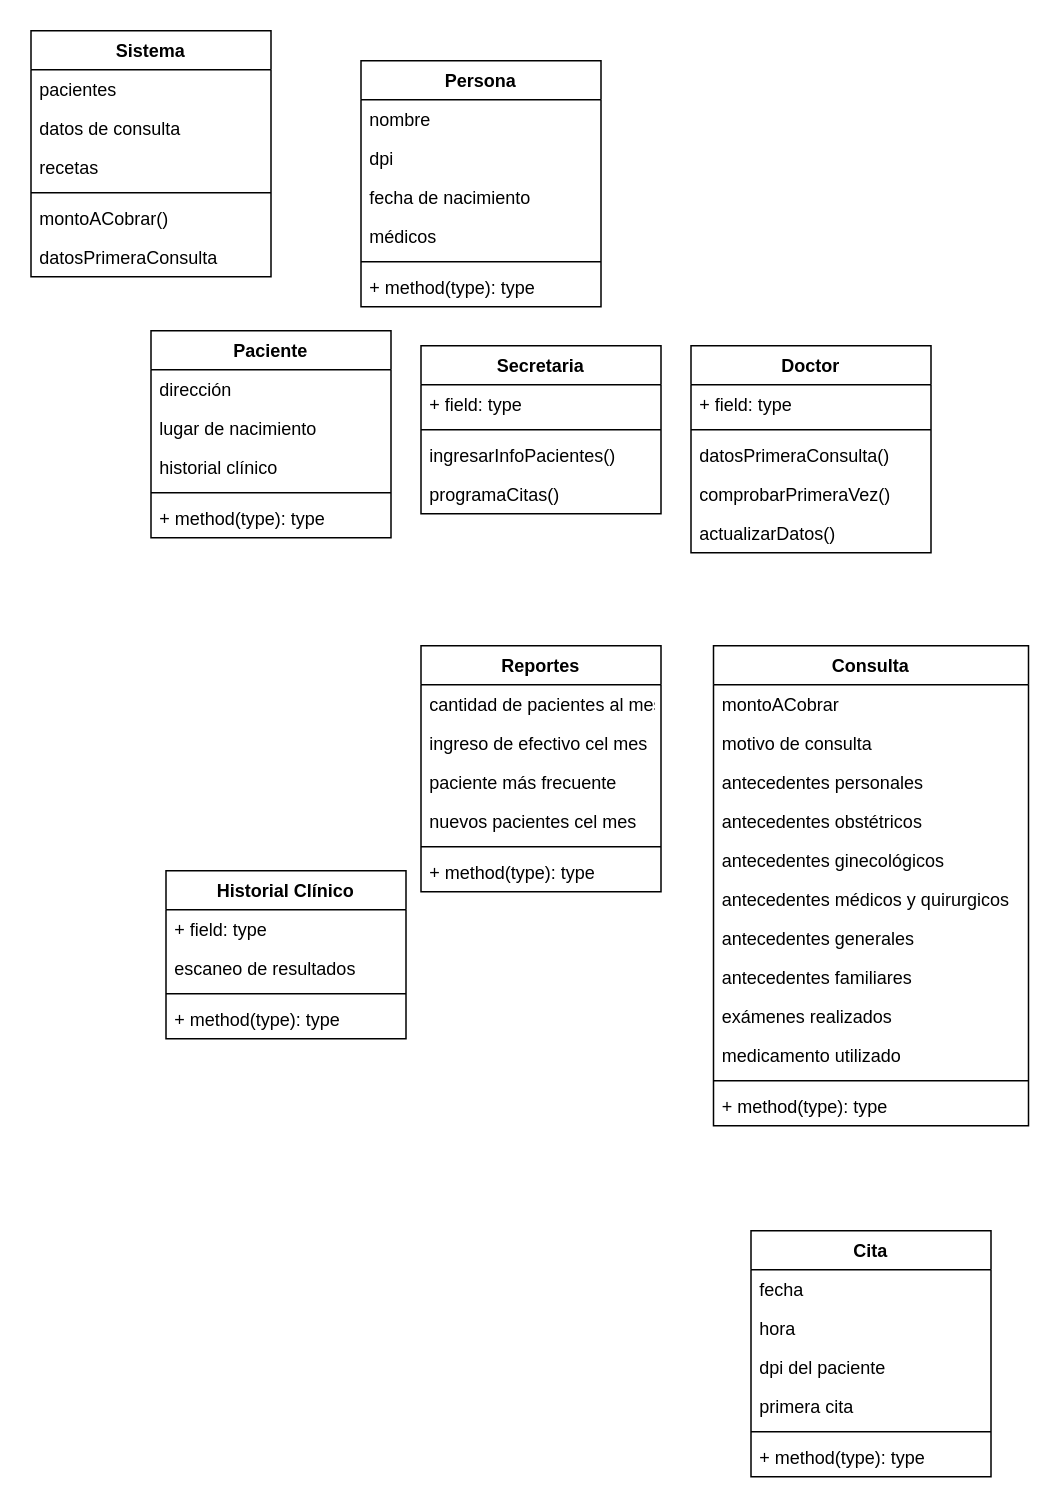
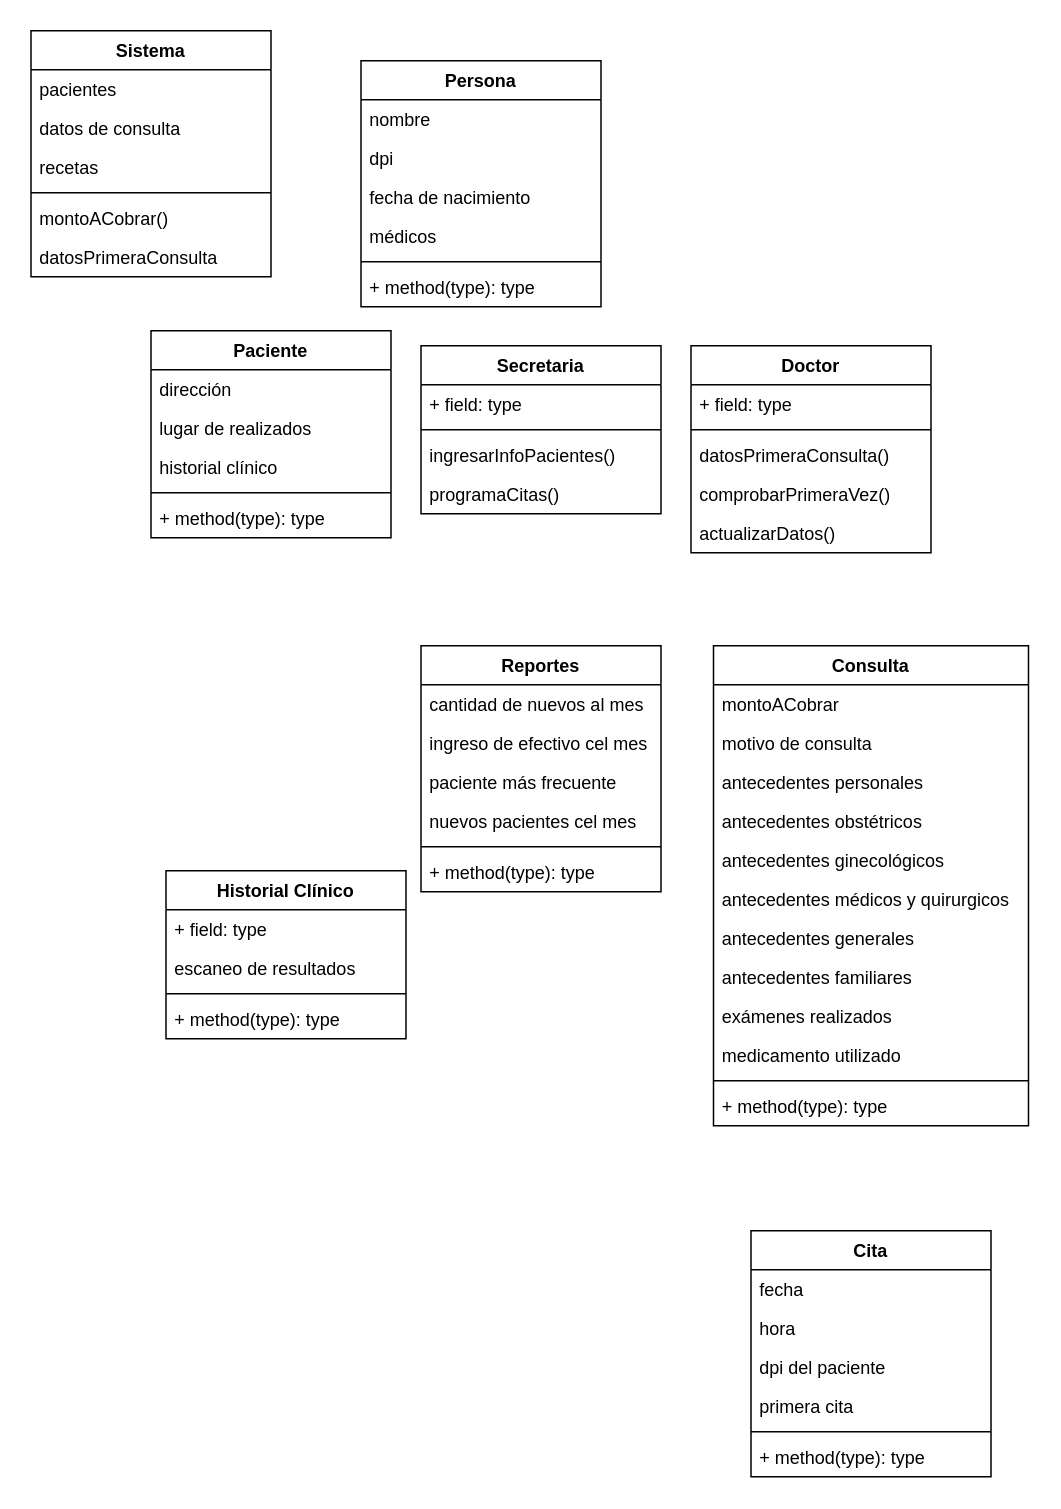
(243, 429) -> (243, 429)
(554, 705) -> (541, 705)
